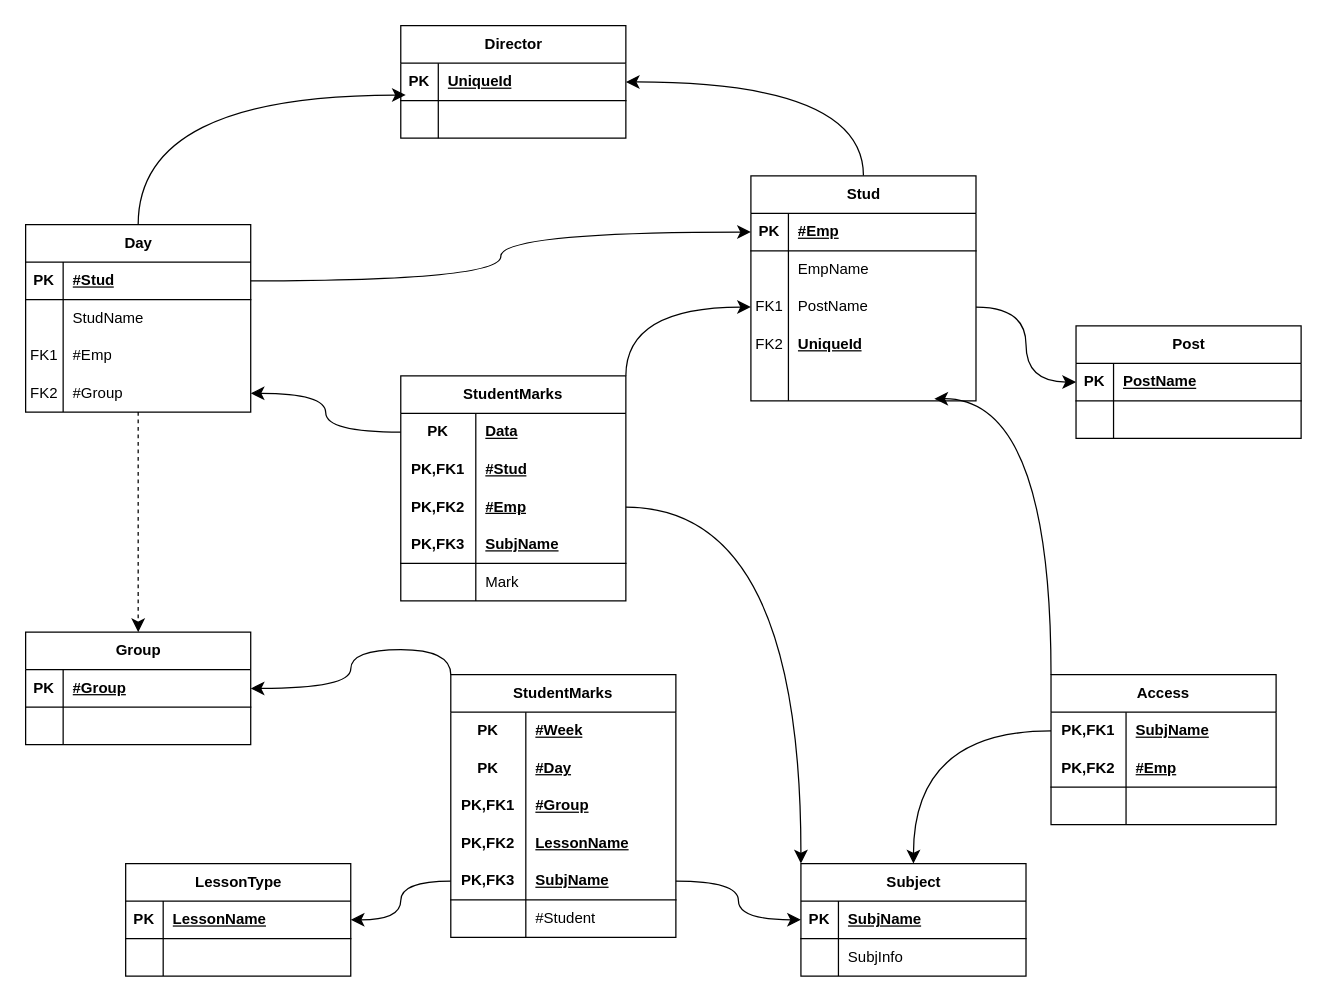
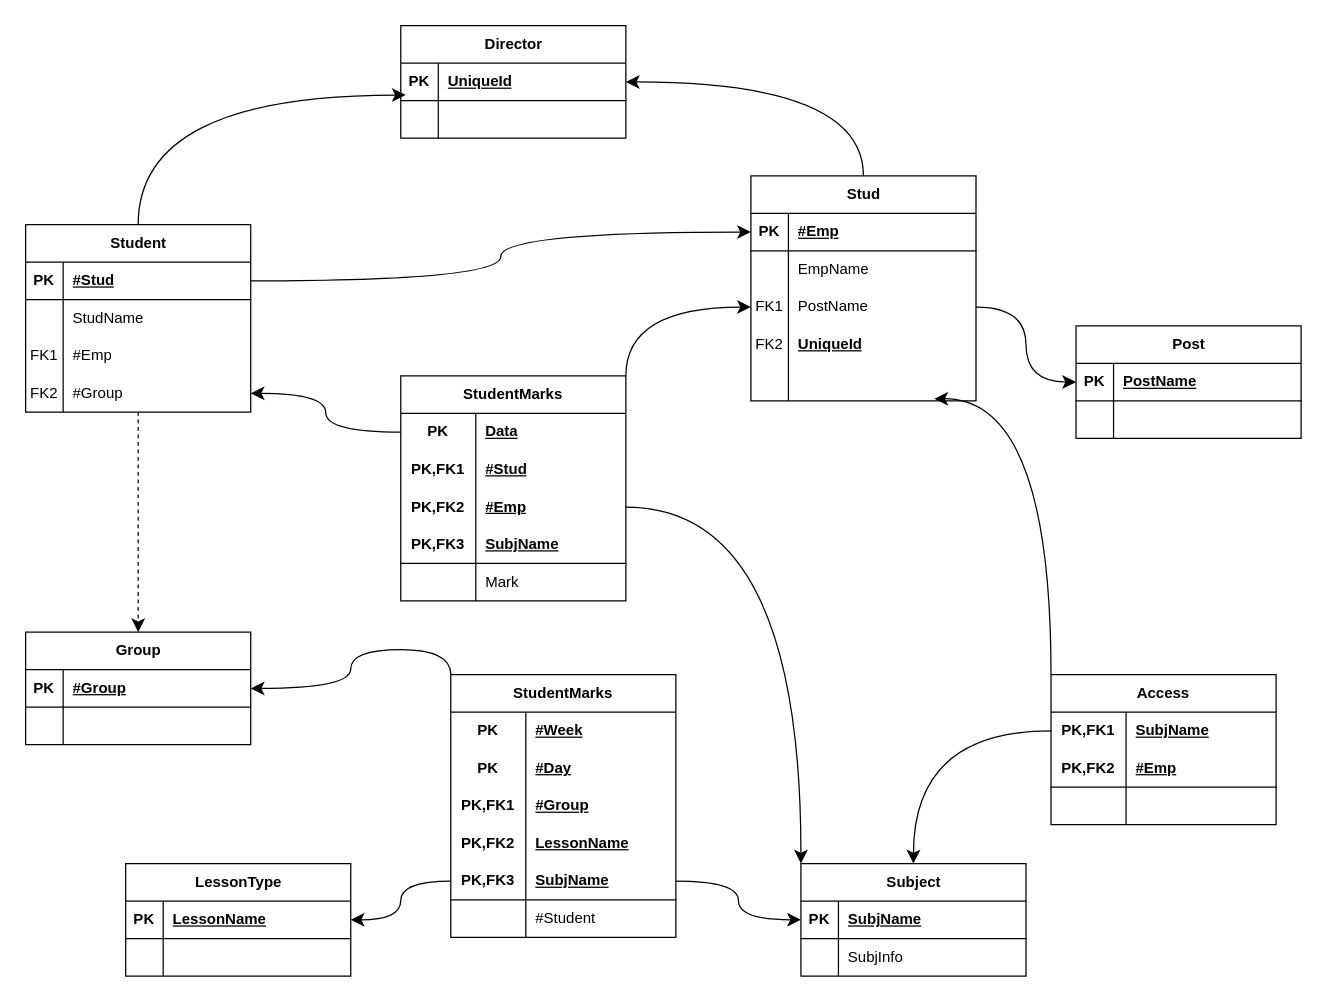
(139, 243) -> (139, 243)
